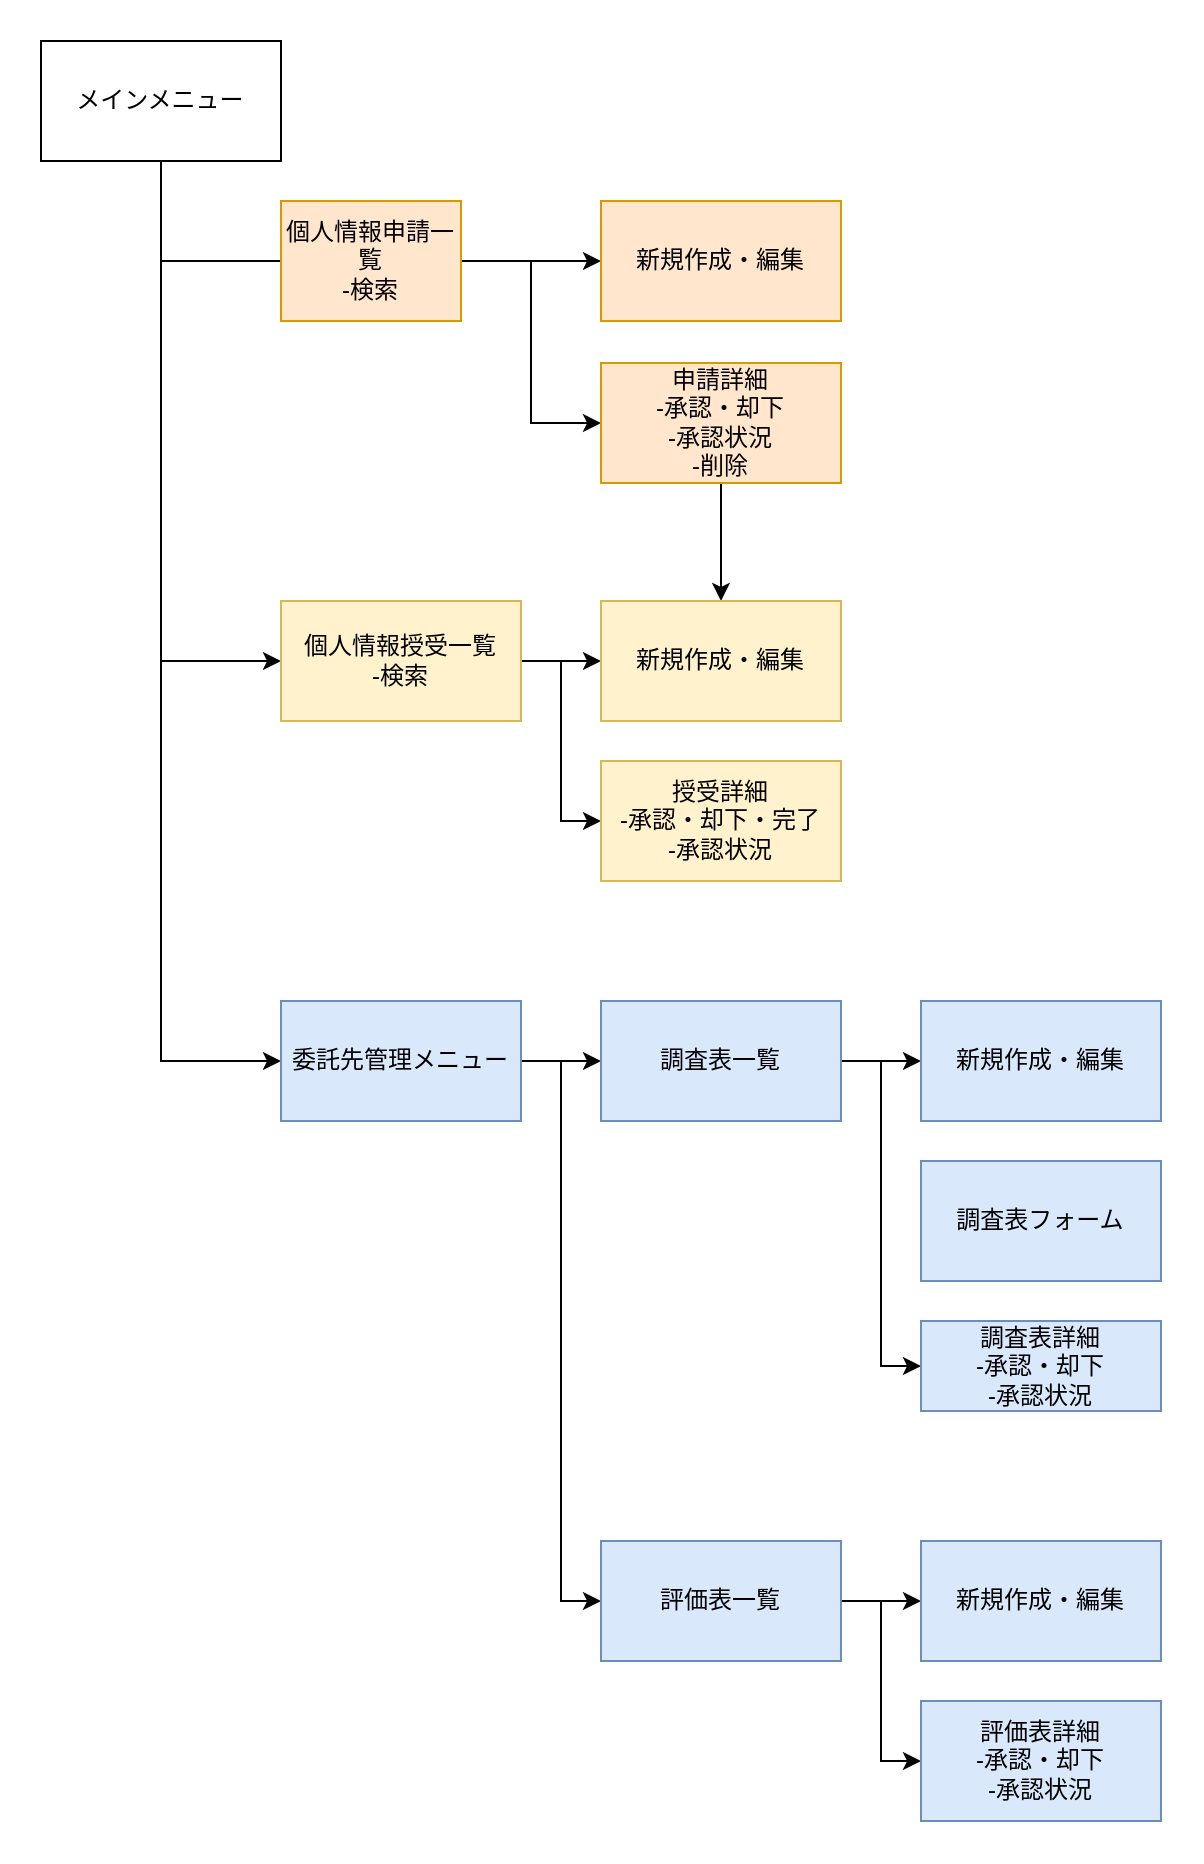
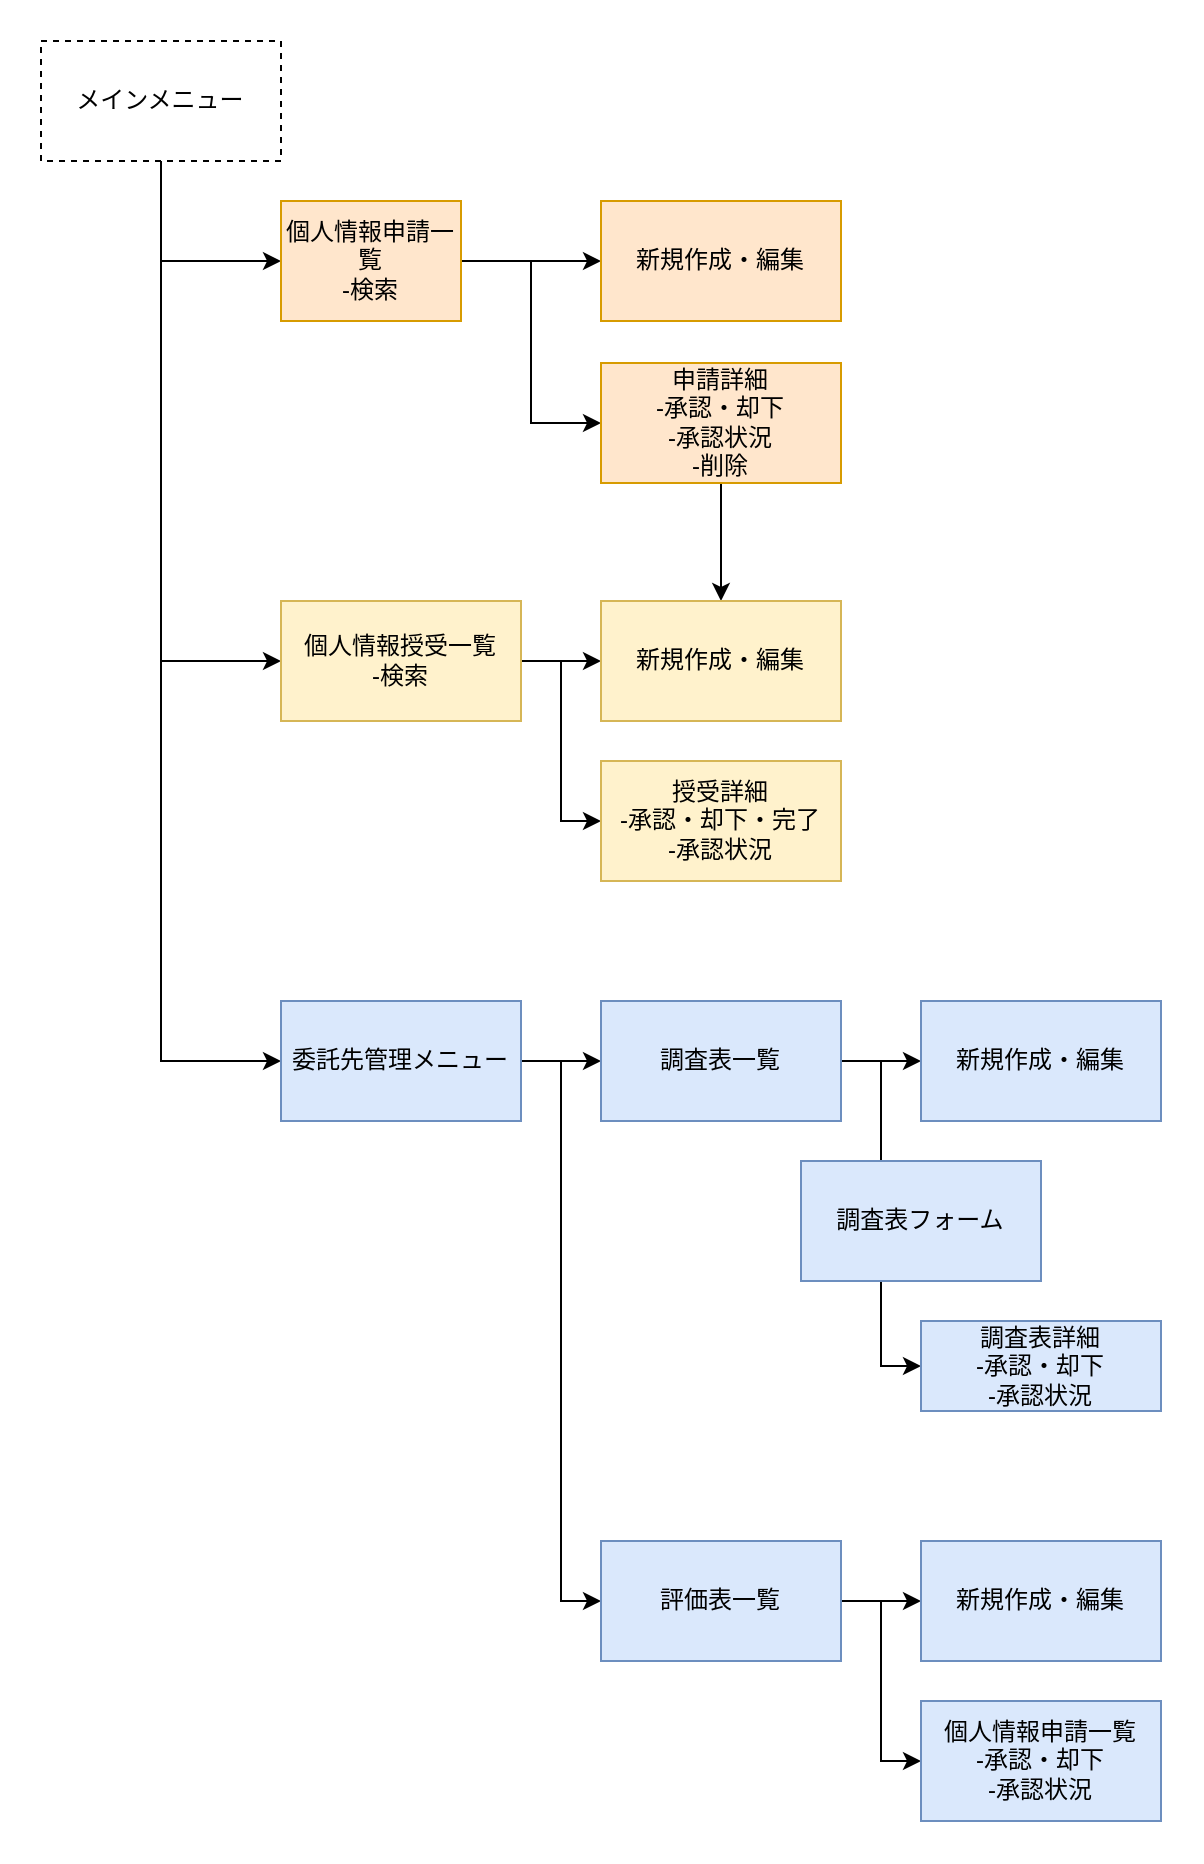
(161, 101) -> (161, 101)
(271, 261) -> (266, 261)
(1041, 1221) -> (921, 1221)
(1041, 1761) -> (1041, 1761)
